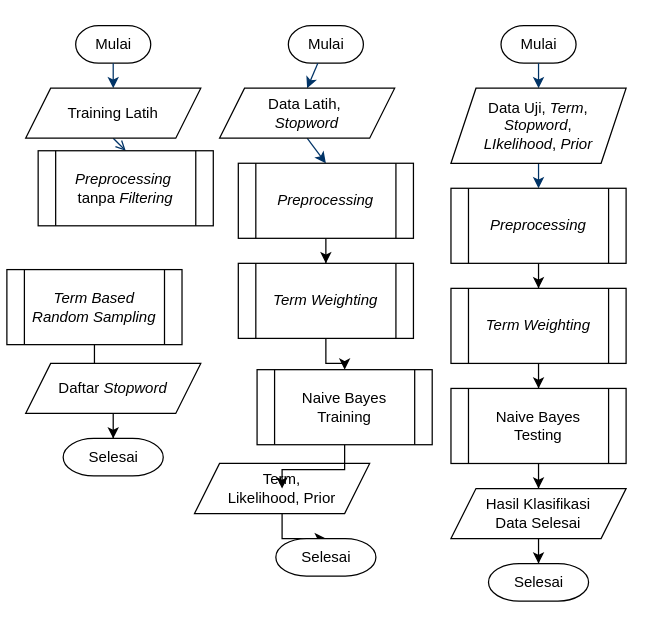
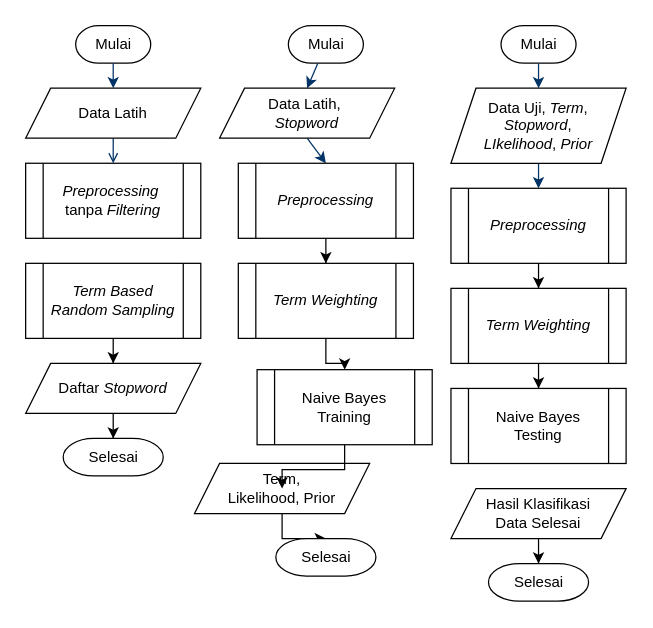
(113, 113) -> (113, 113)
(126, 188) -> (113, 201)
(94, 307) -> (113, 301)
(538, 480) -> none
